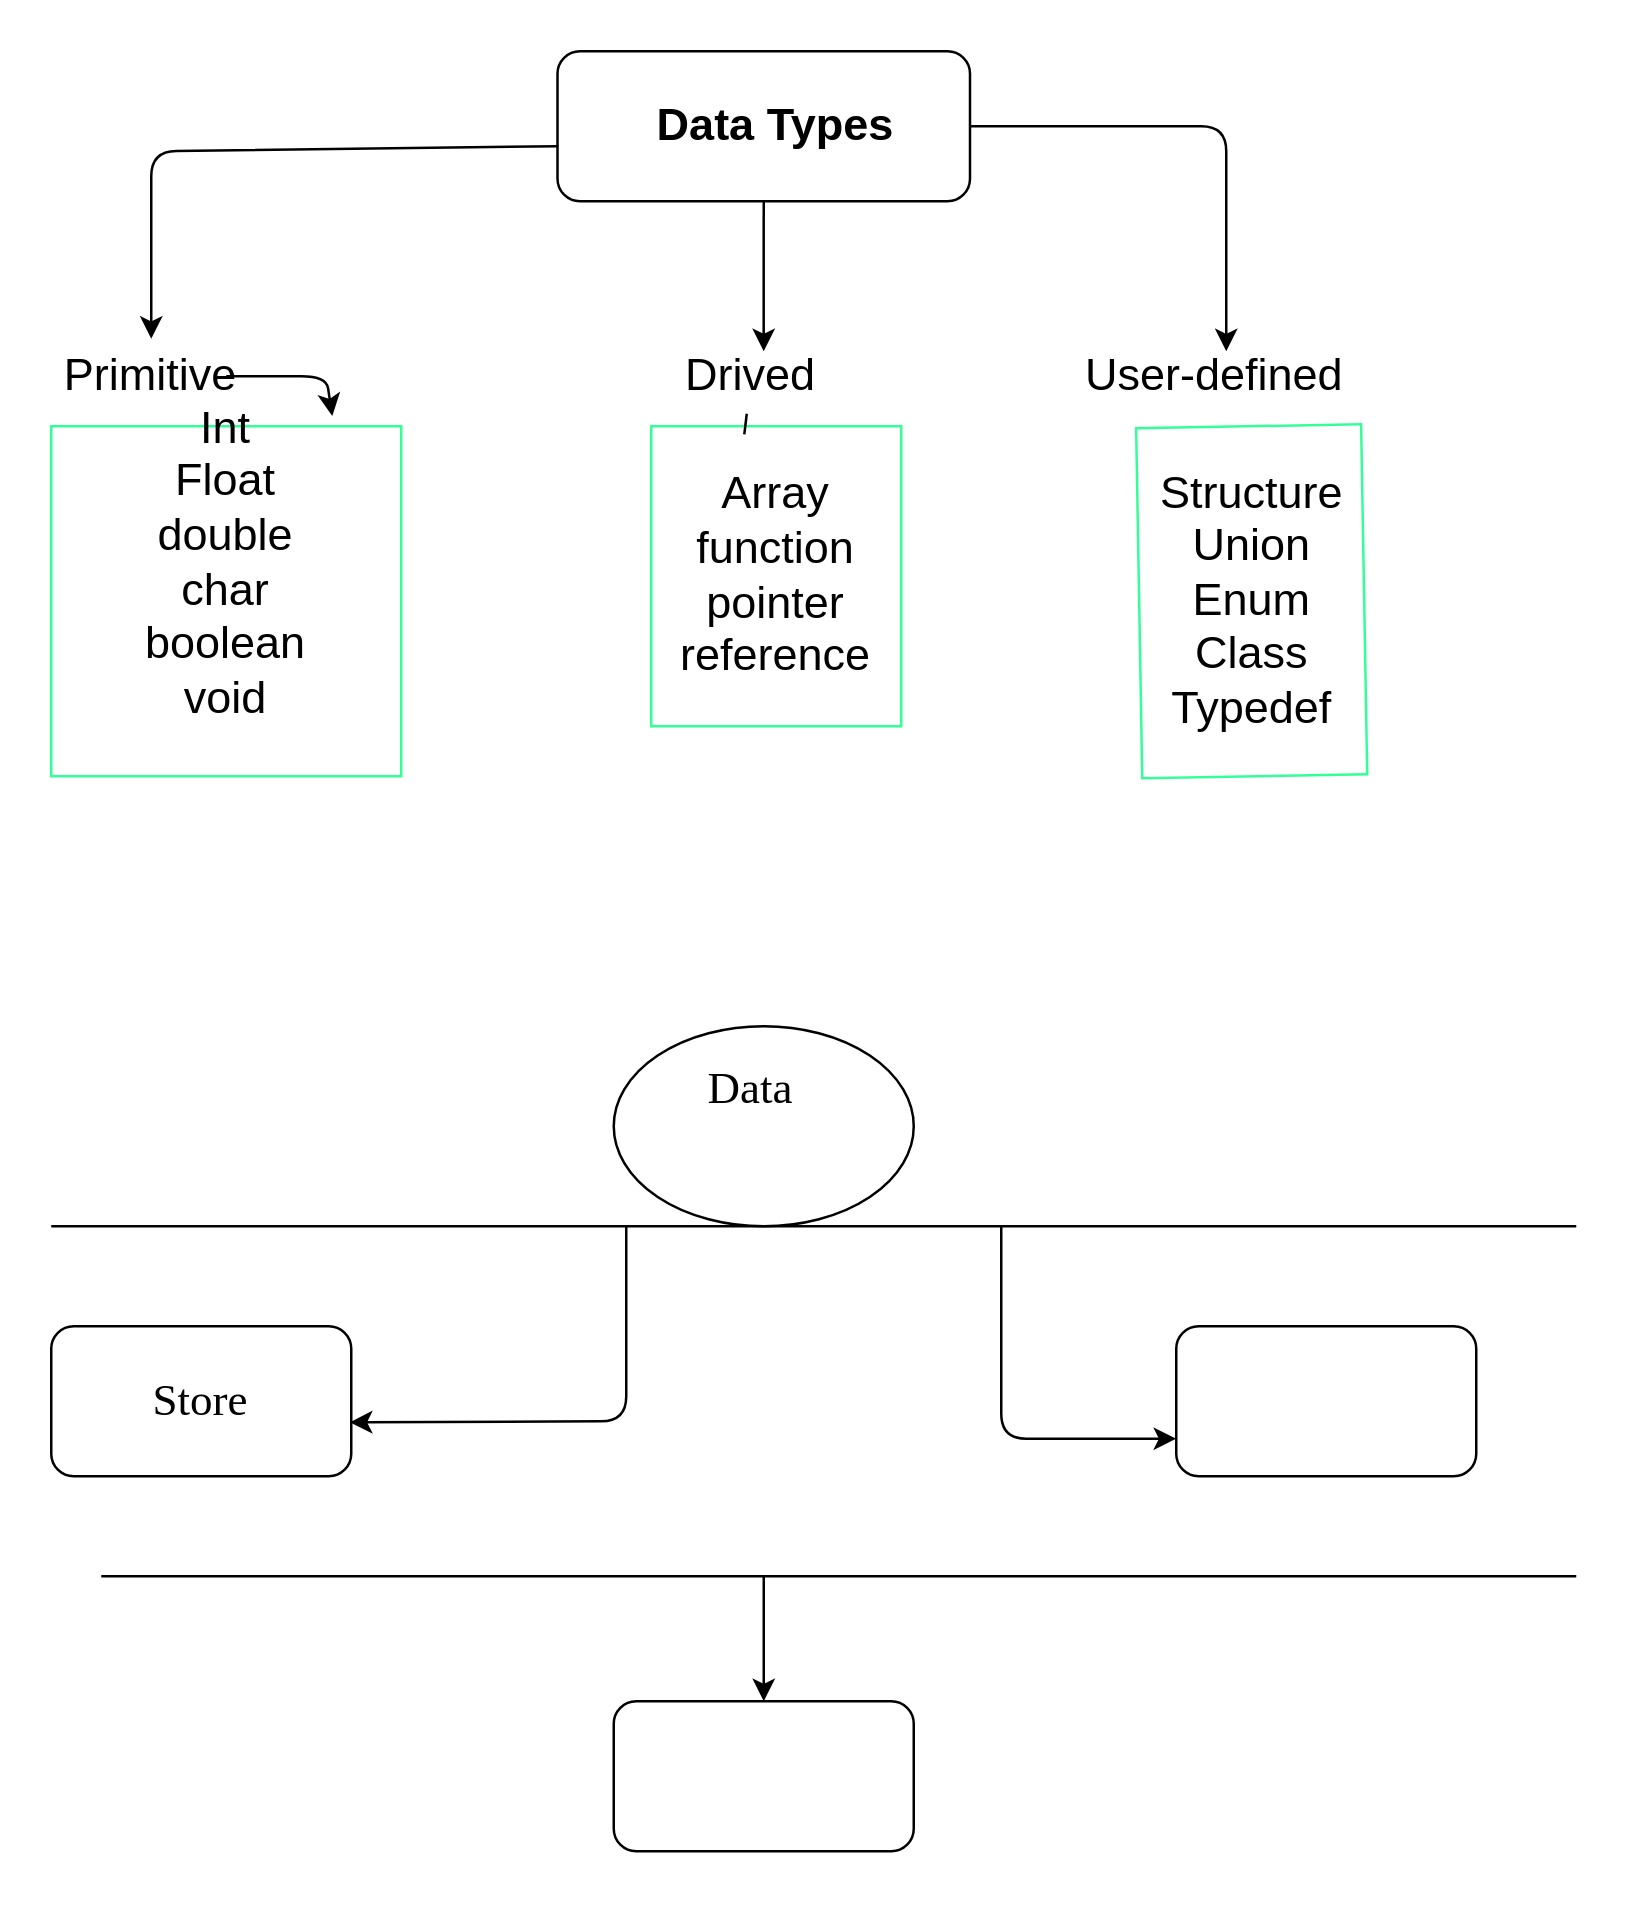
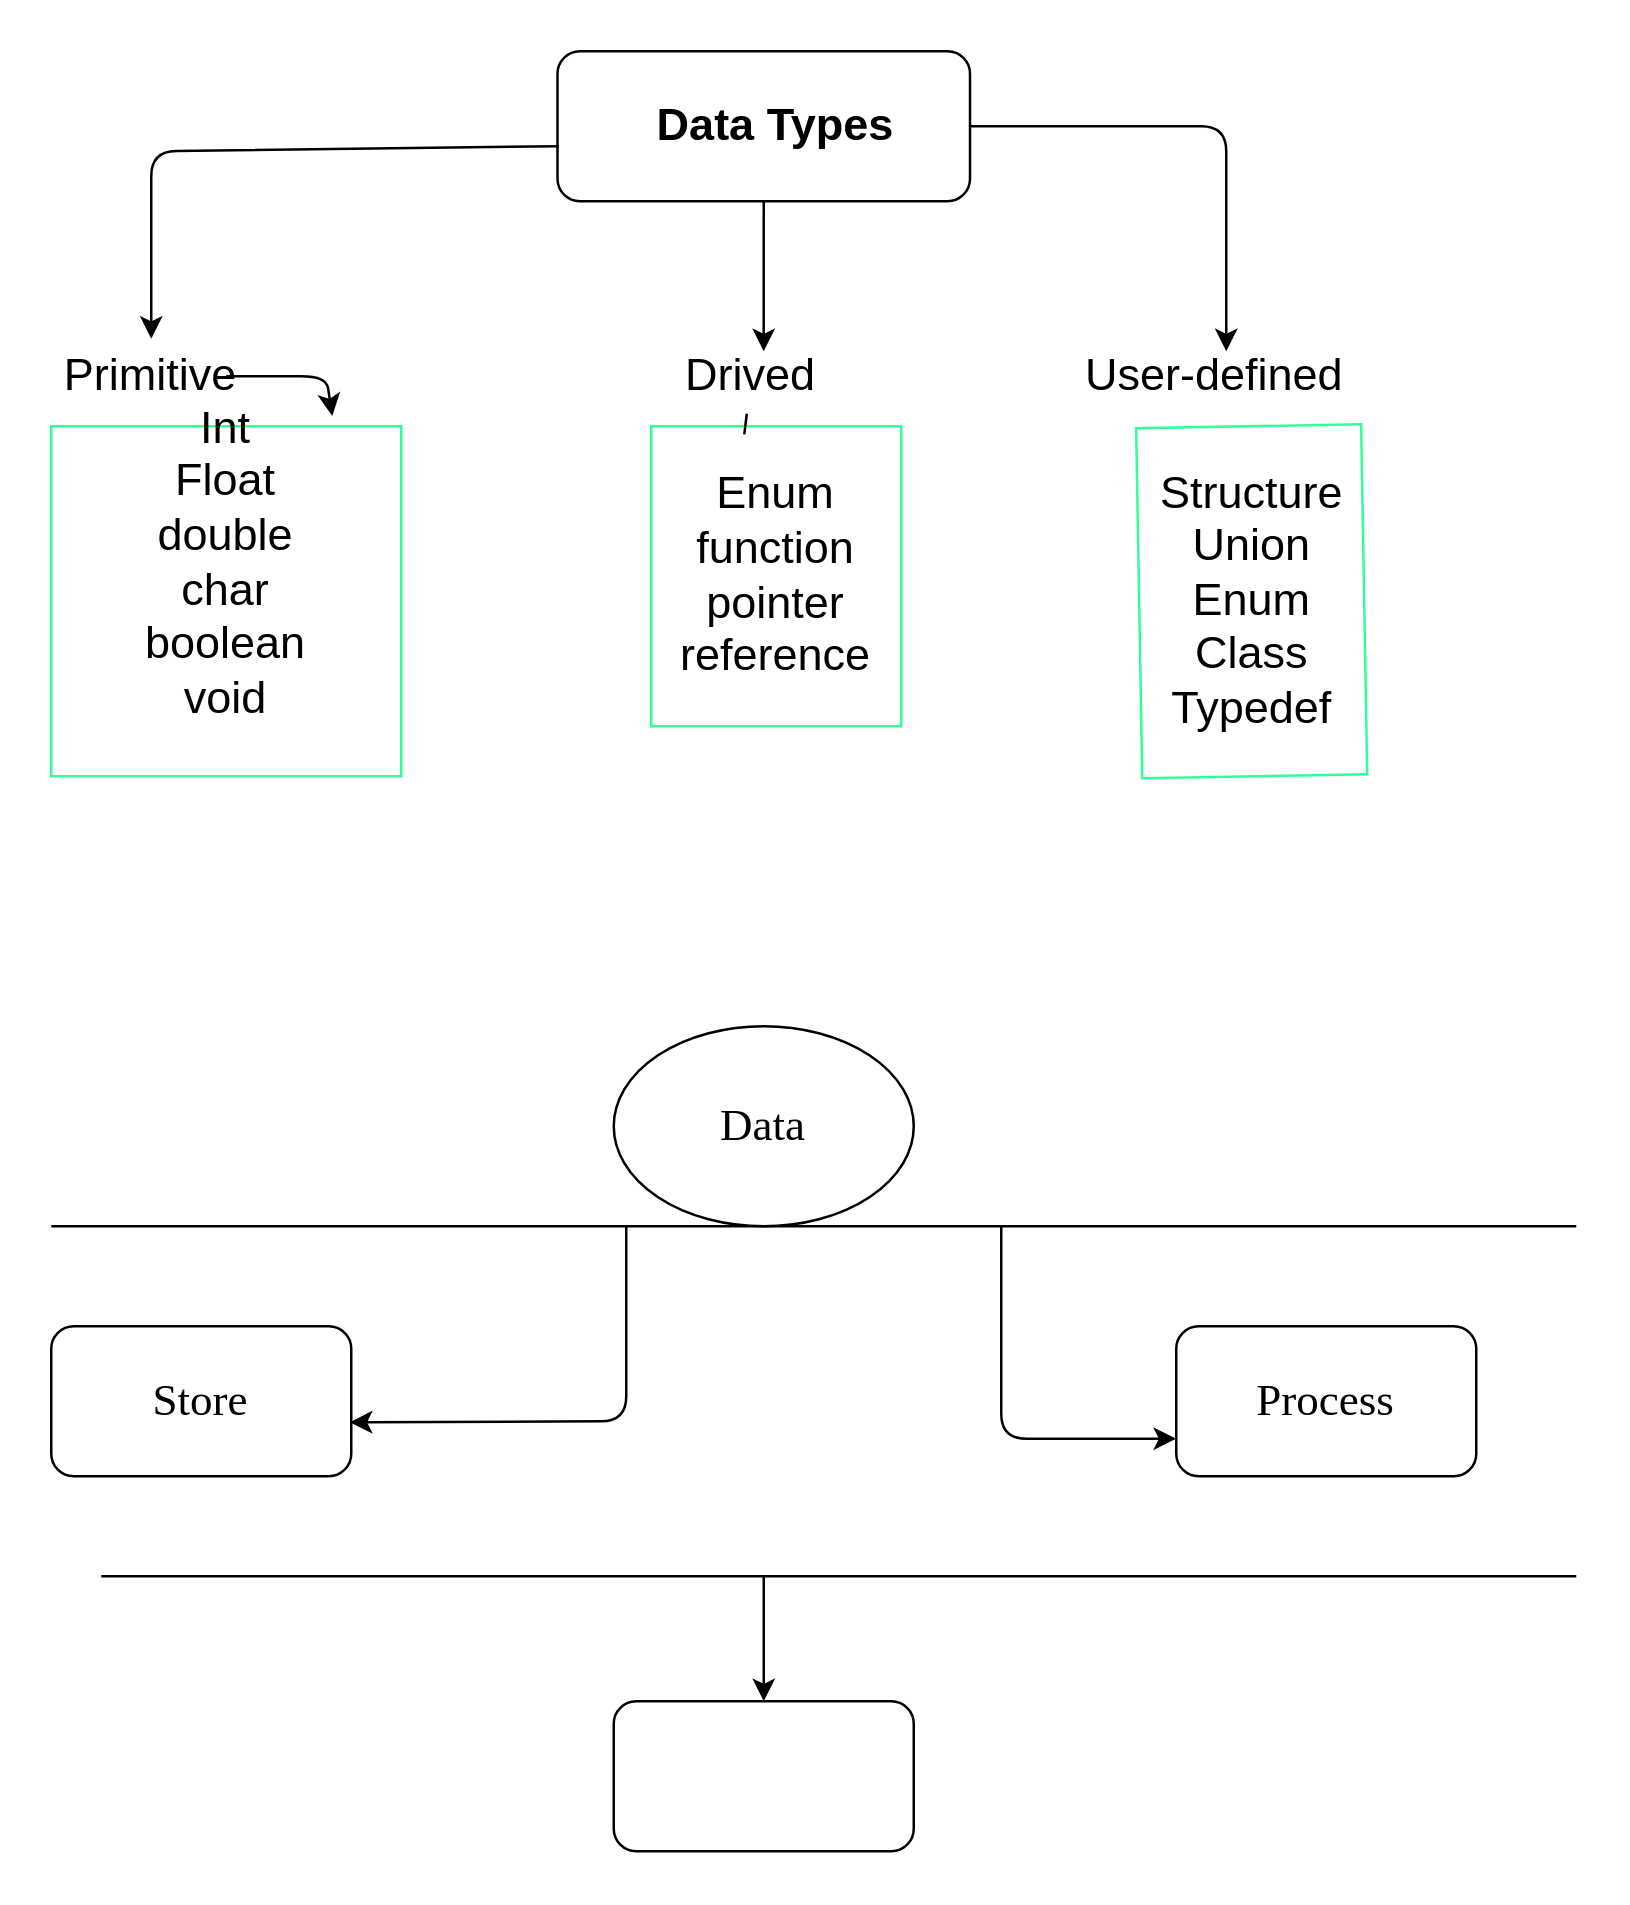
(776, 576) -> (776, 576)
(751, 1089) -> (764, 1126)
none -> (1326, 1401)
